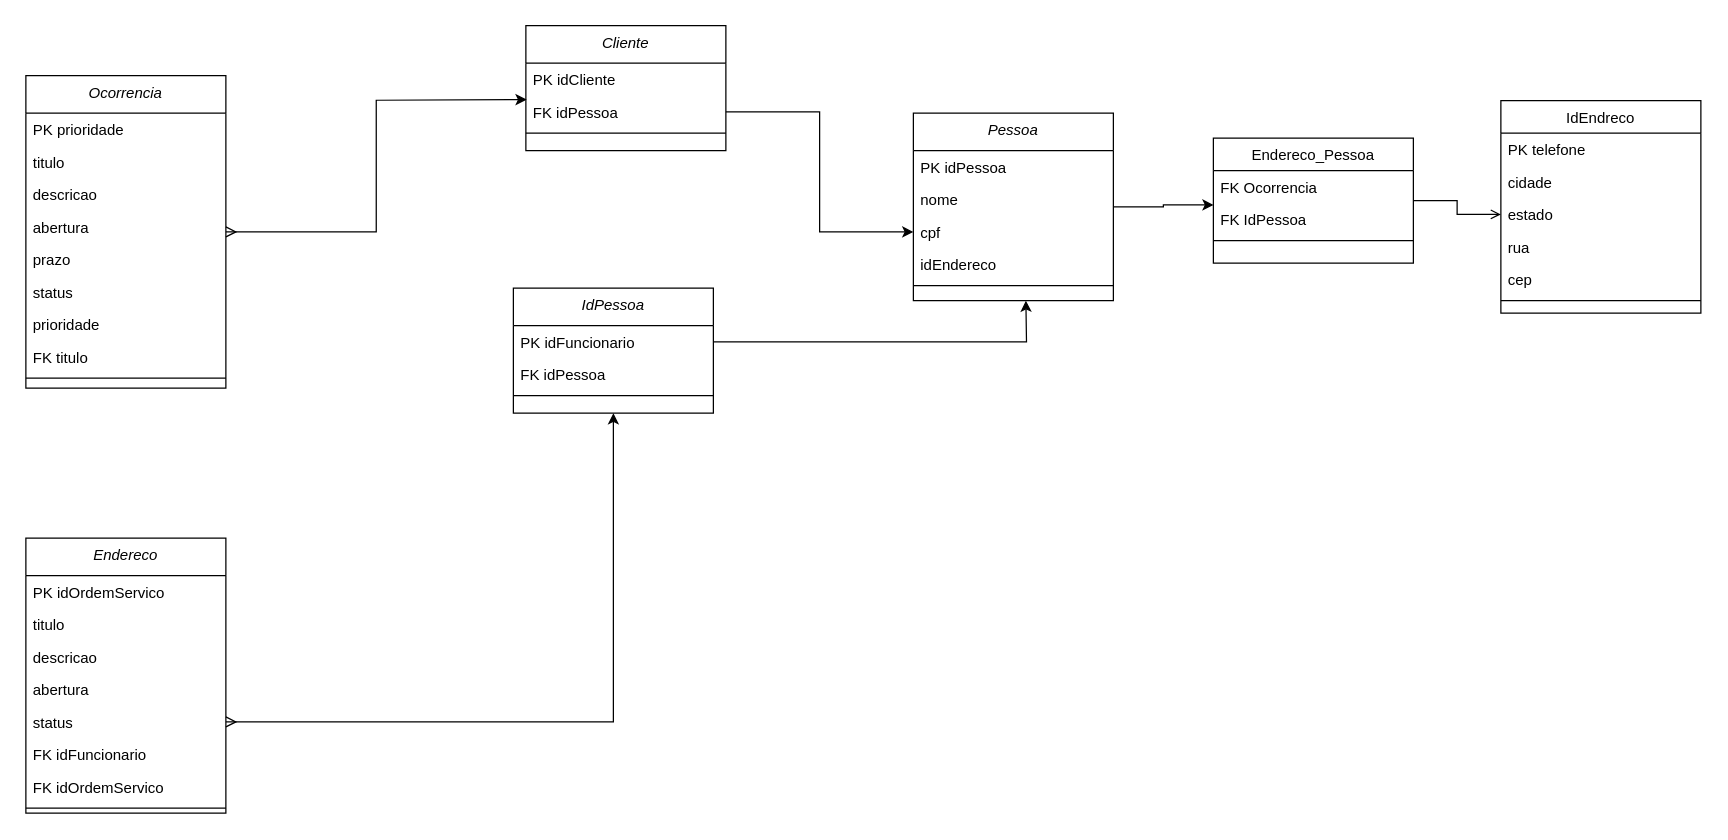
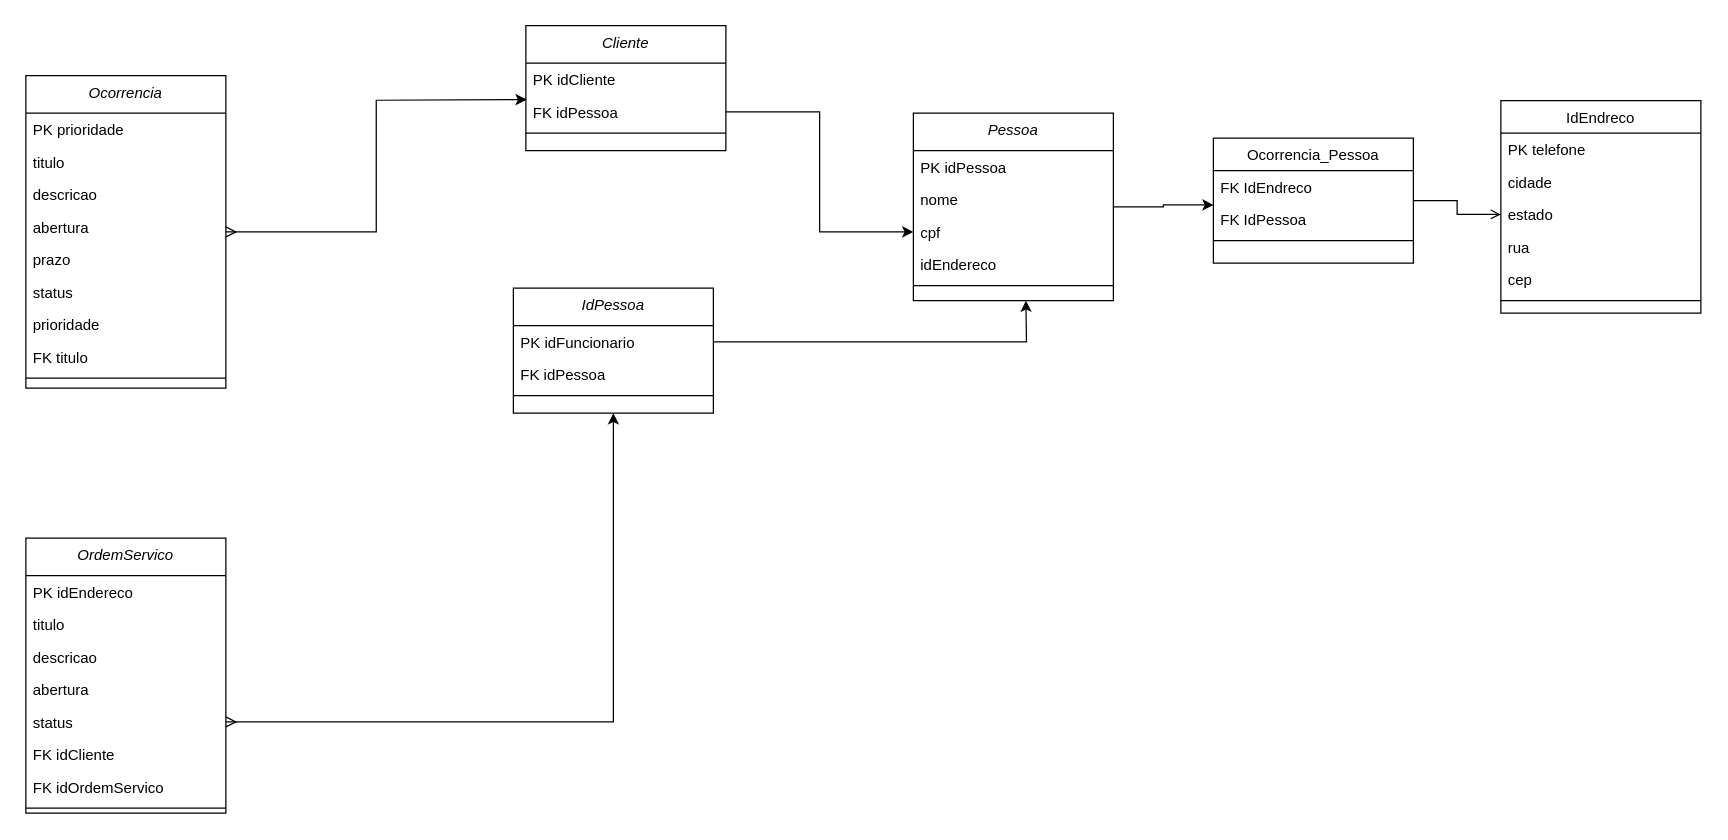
(1313, 155) -> (1313, 155)
(1271, 188) -> (1268, 188)
(125, 555) -> (125, 555)
(98, 593) -> (83, 593)
(92, 755) -> (75, 755)
